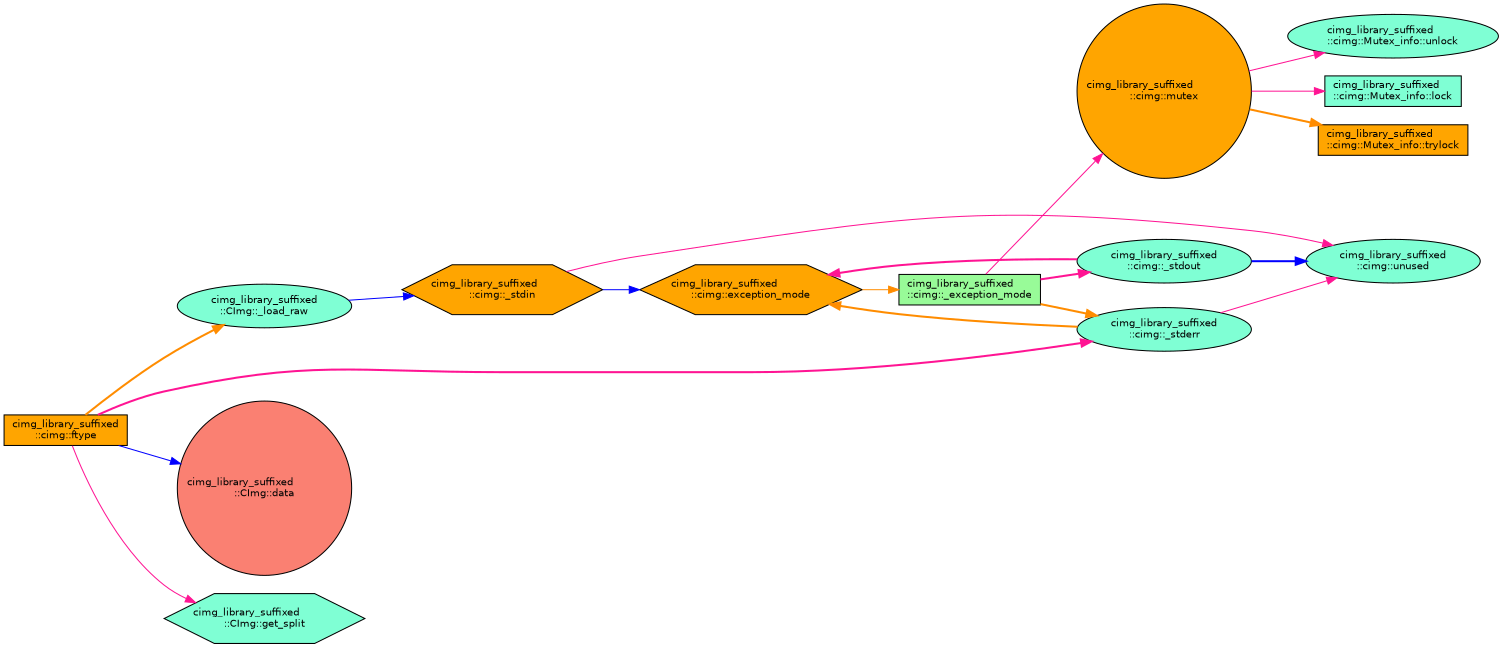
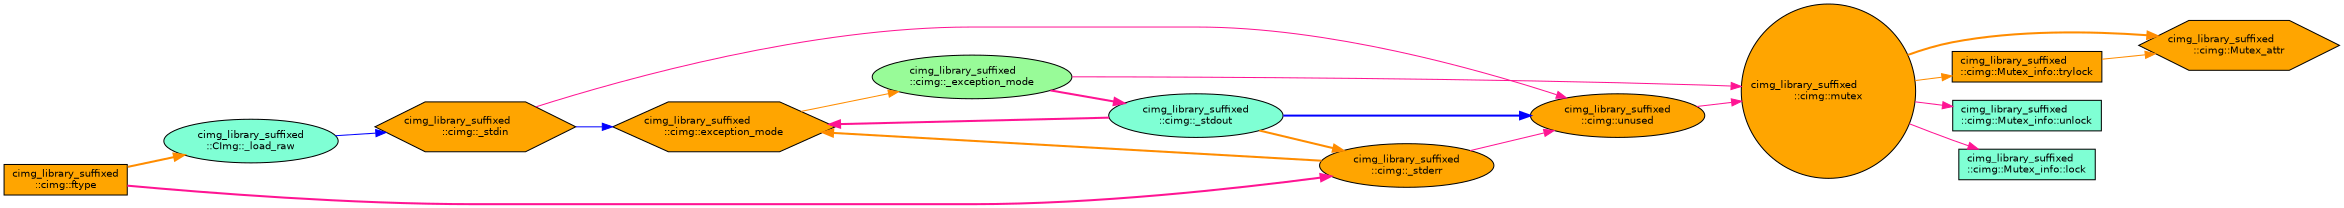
(1393, 36) -> (2027, 116)
none -> (2239, 45)
none -> (1714, 104)
(1280, 116) -> (1928, 79)
(1393, 261) -> (1618, 116)
(970, 290) -> (972, 77)
(1063, 309) -> (1296, 139)
(1164, 329) -> (1407, 165)
(264, 488) -> none
(264, 619) -> none
